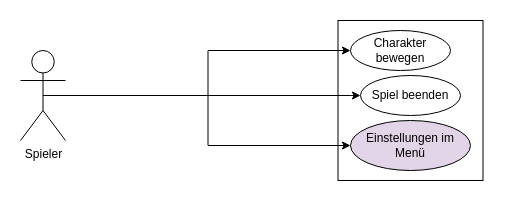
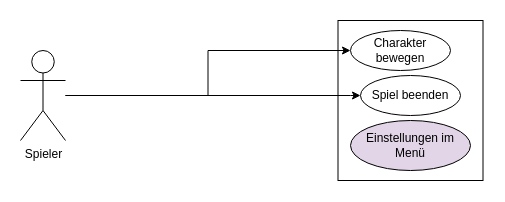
(252, 146) -> none
